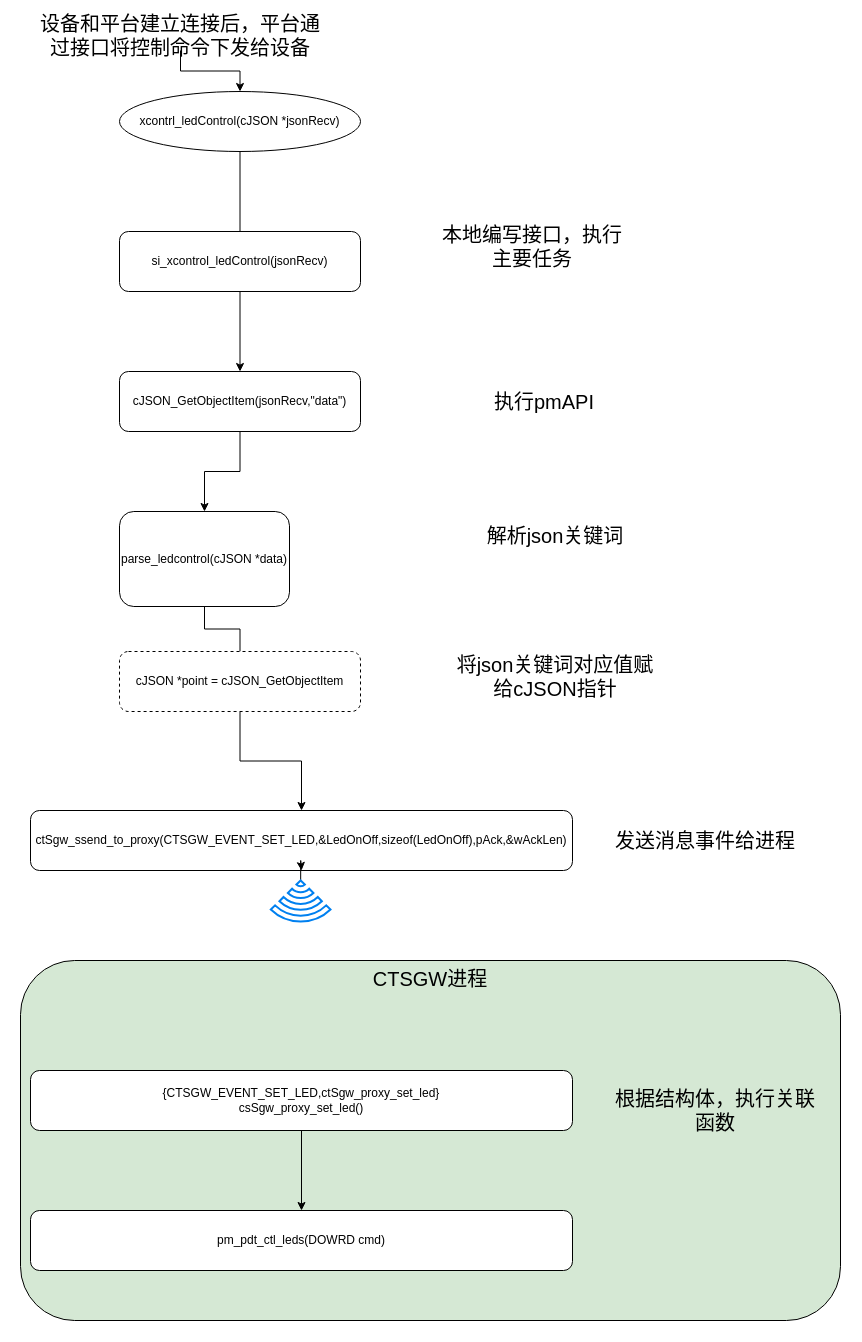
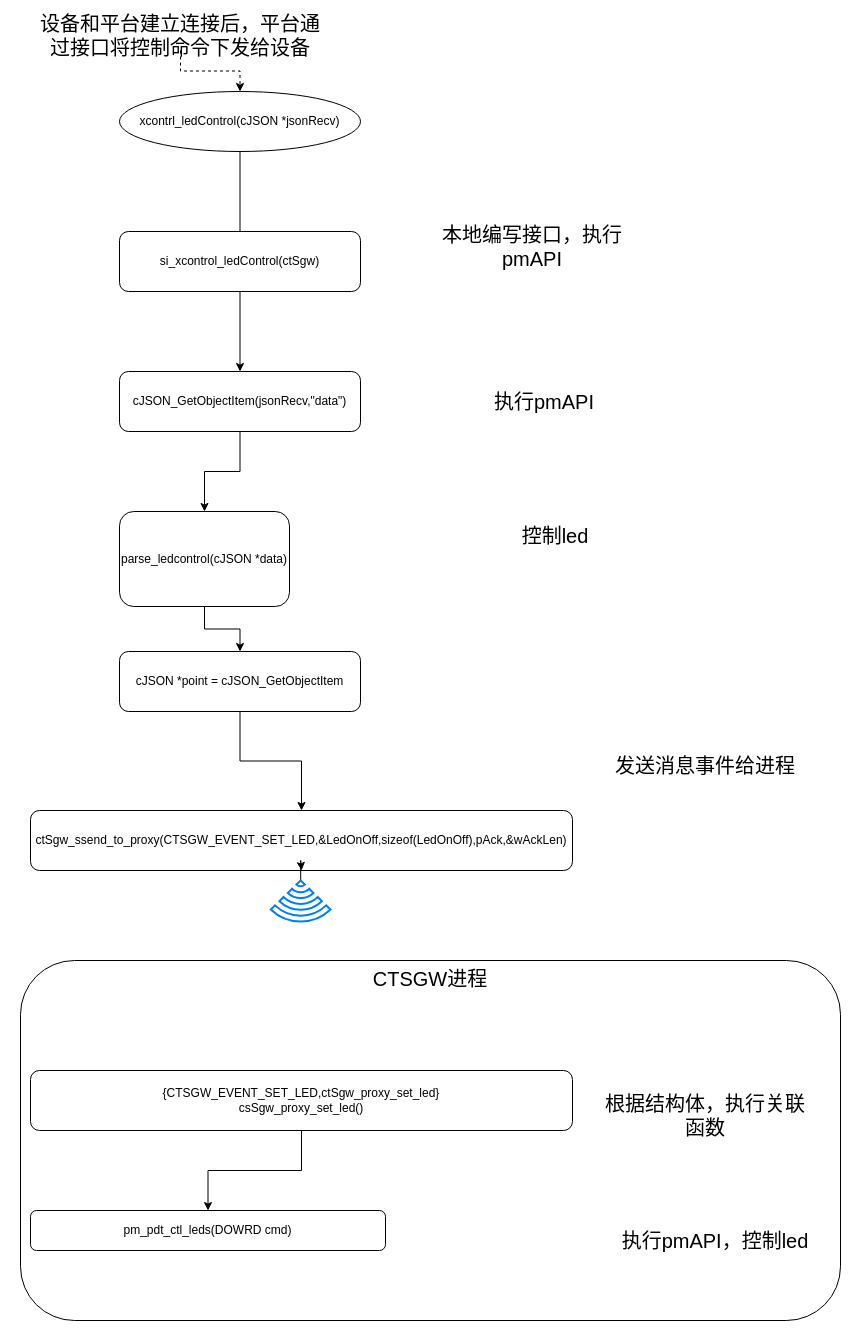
(206, 71) -> (206, 71)
(533, 247) -> (533, 247)
(240, 262) -> (240, 262)
(556, 536) -> (556, 536)
(240, 646) -> (240, 643)
(556, 676) -> none
(240, 682) -> (240, 682)
(706, 841) -> (706, 766)
(716, 1111) -> (706, 1116)
(431, 1141) -> (431, 1141)
(302, 1241) -> (208, 1231)
none -> (716, 1241)
